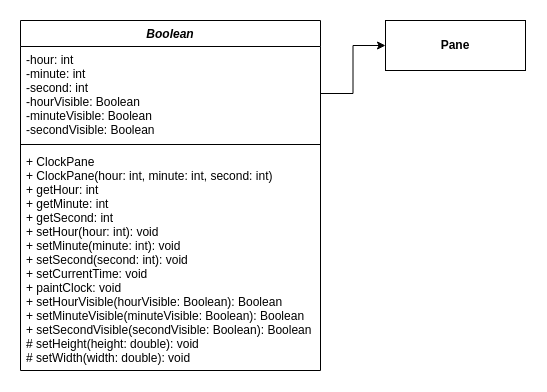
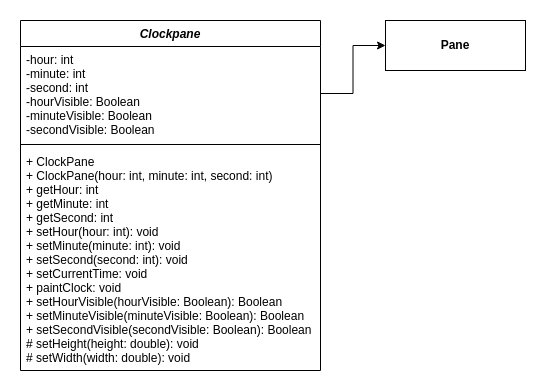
(170, 34) -> (170, 34)
